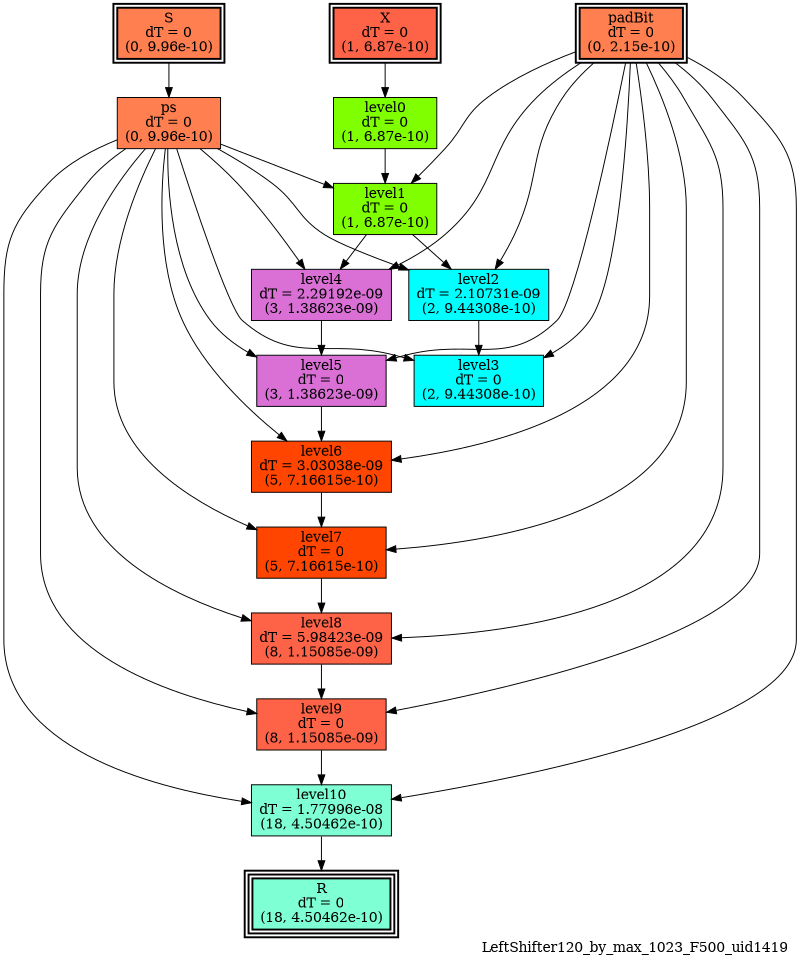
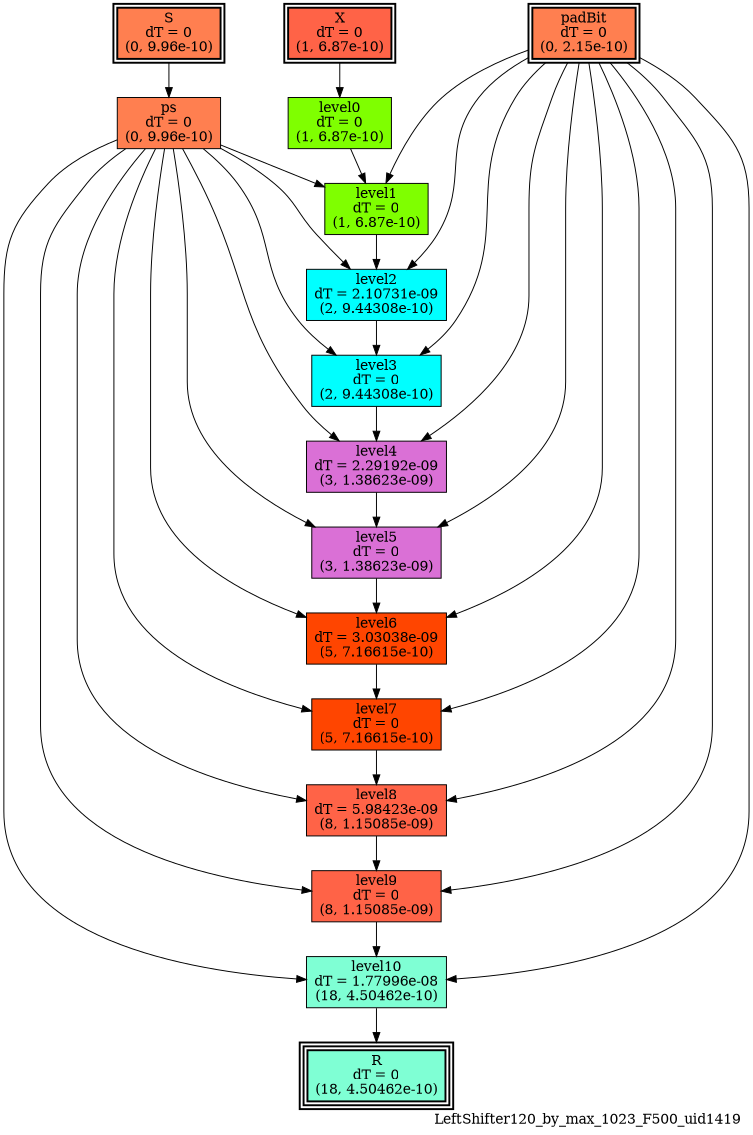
(359, 245) -> (376, 419)
